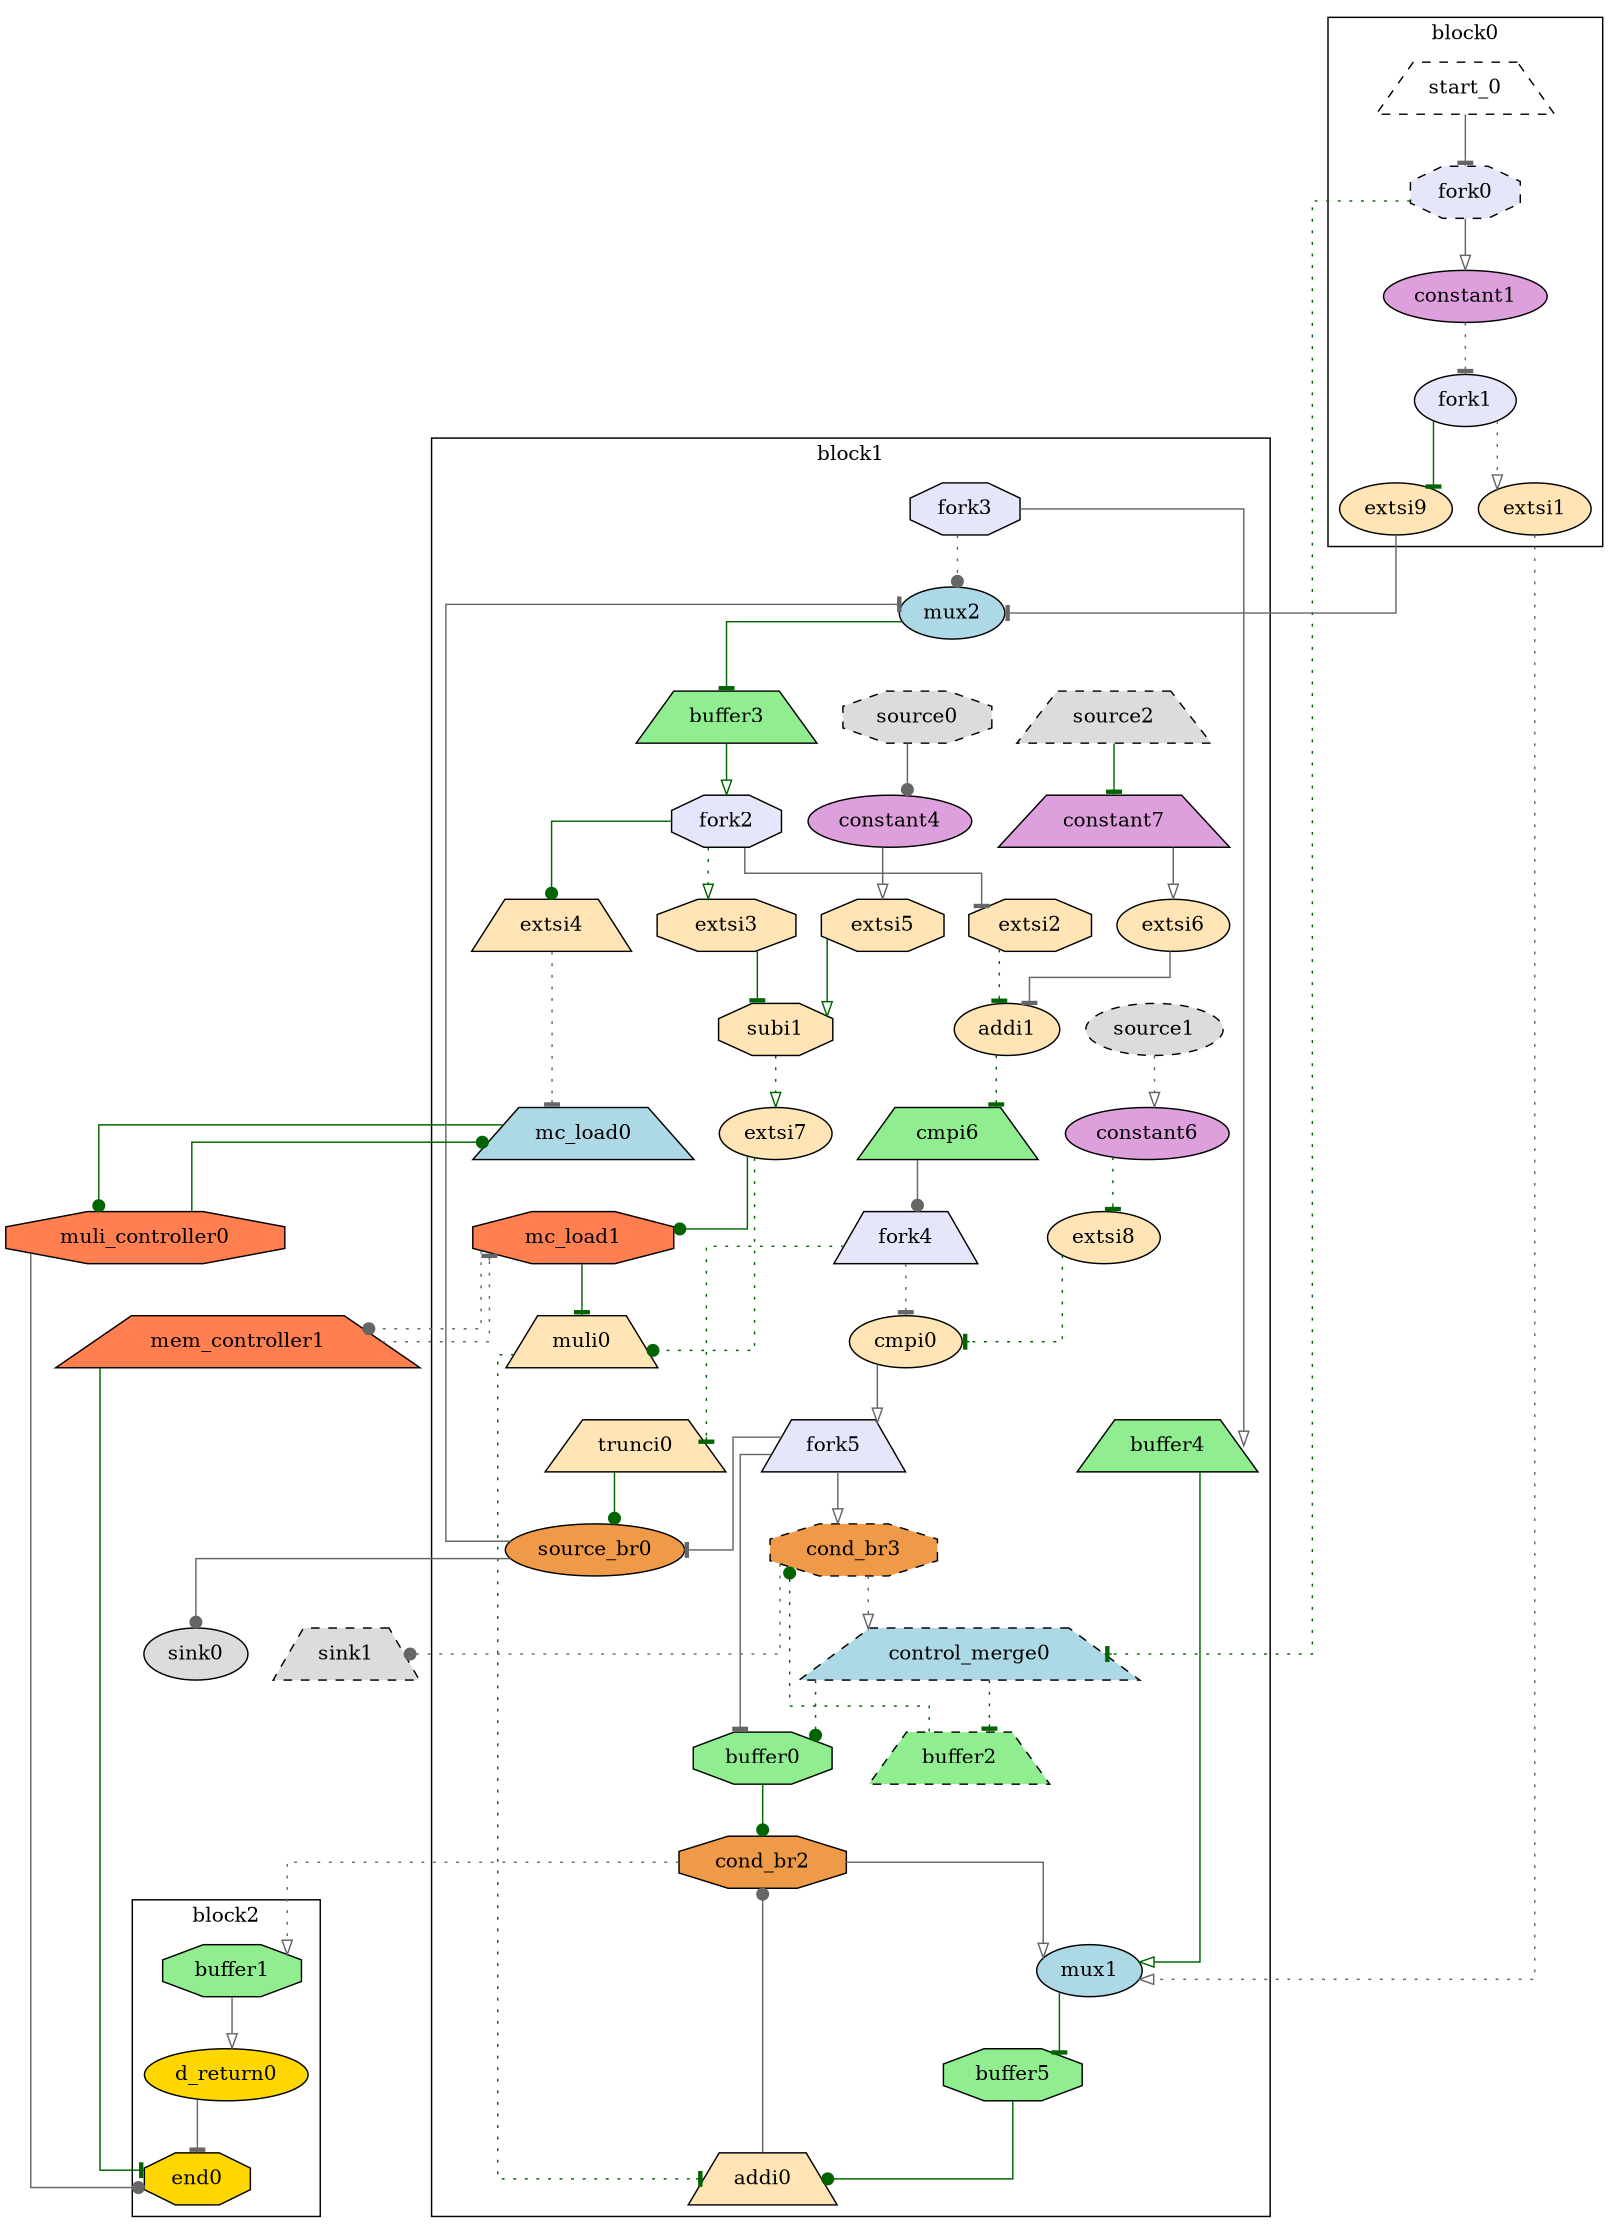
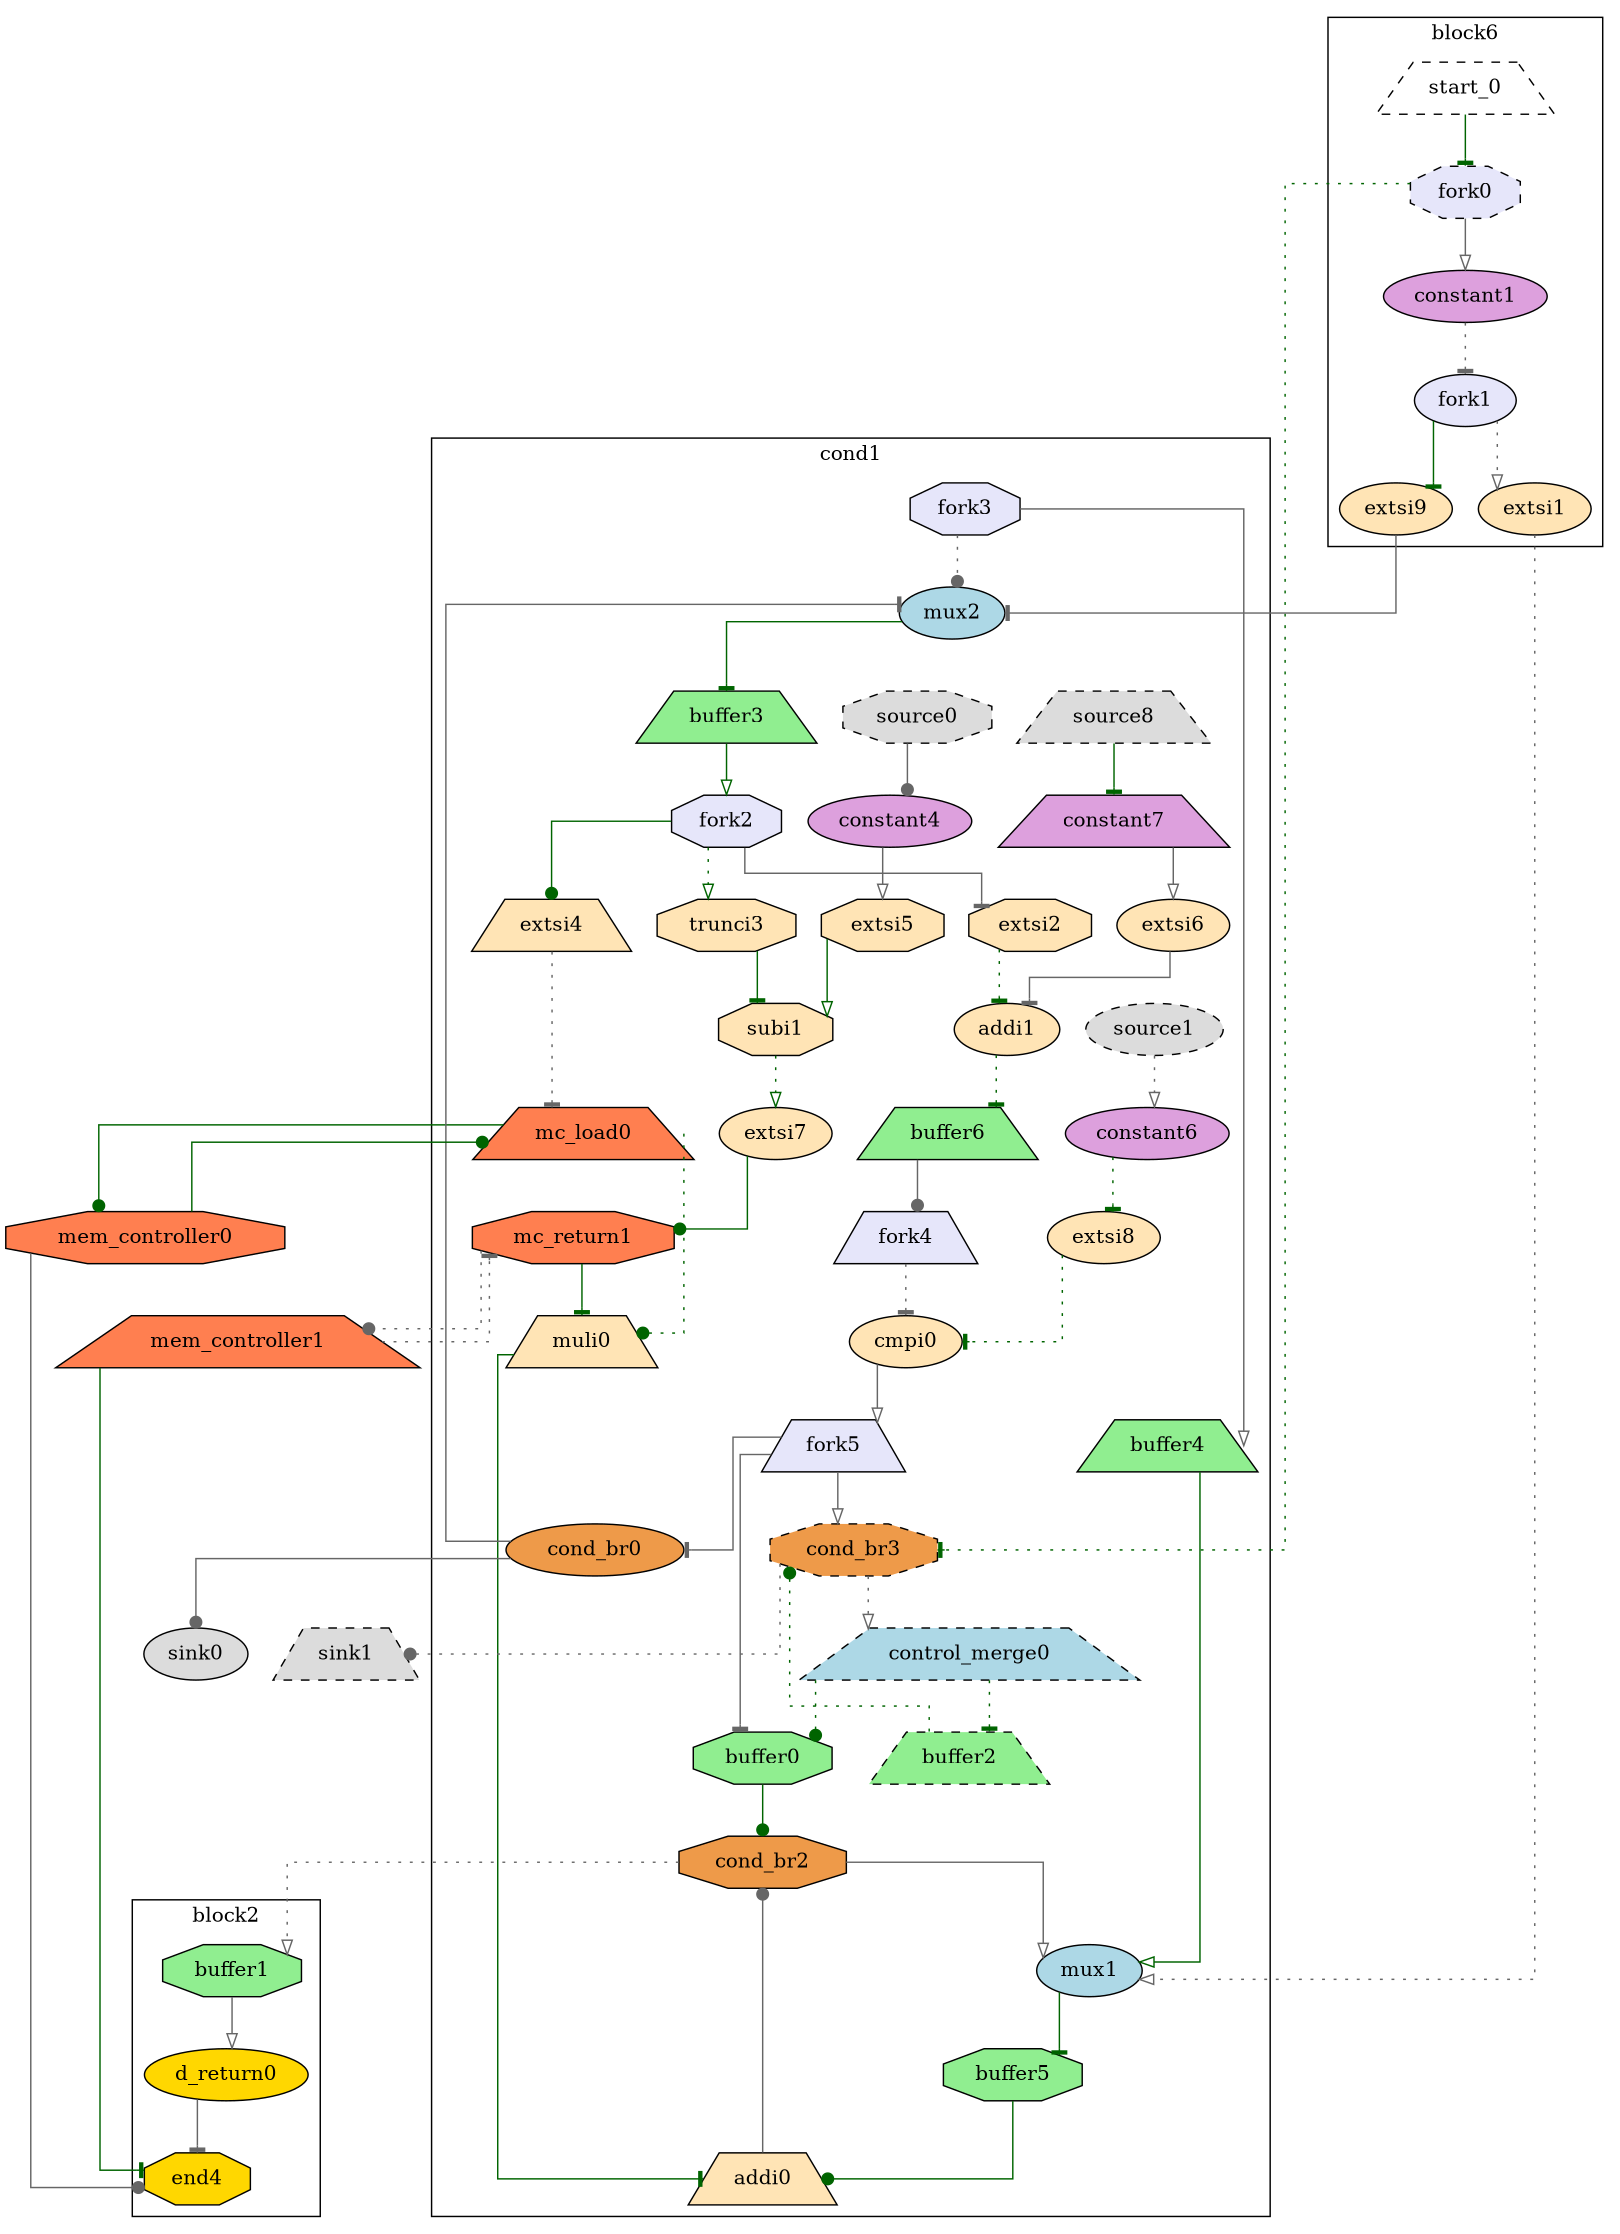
(1465, 34) -> (1465, 34)
(1465, 136) -> (1465, 136)
(851, 455) -> (851, 455)
(1114, 717) -> (1114, 717)
(727, 925) -> (727, 925)
(1312, 979) -> (1285, 974)
(583, 1134) -> (583, 1134)
(948, 1134) -> (948, 1134)
(145, 1238) -> (145, 1238)
(573, 1238) -> (573, 1238)
(755, 1302) -> (684, 1251)
(635, 1446) -> none
(595, 1550) -> (595, 1550)
(498, 1832) -> (498, 1832)
(197, 2179) -> (197, 2179)
